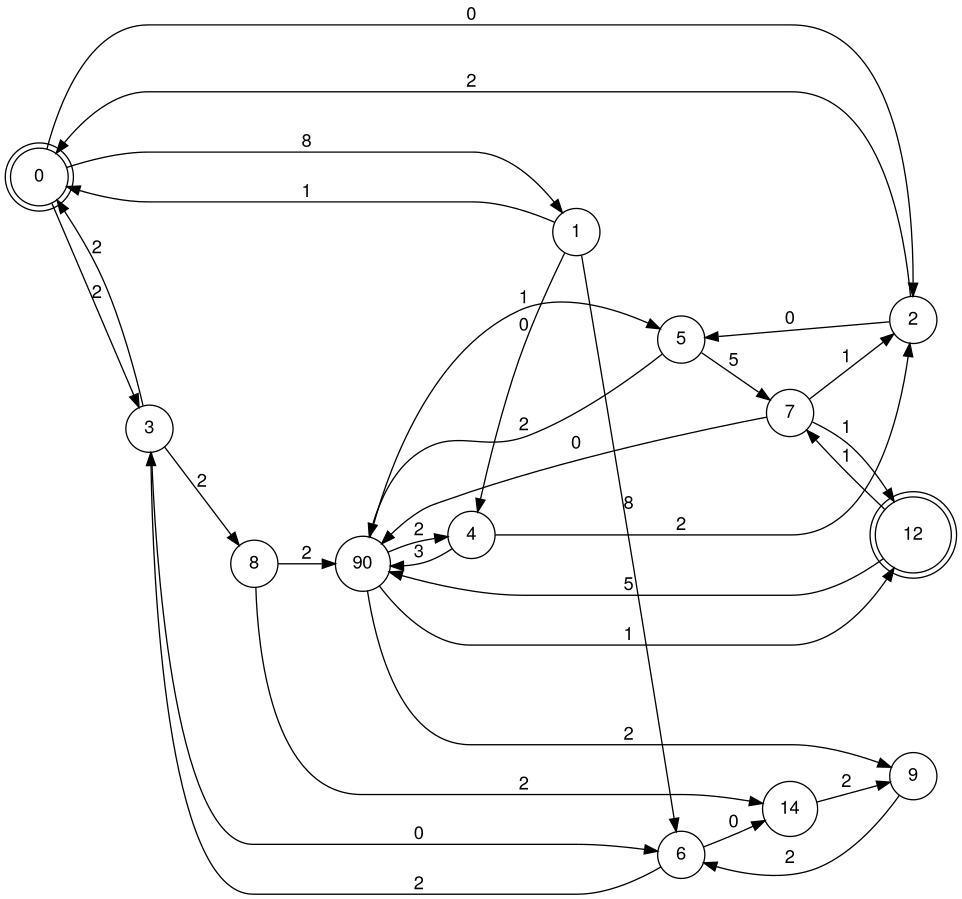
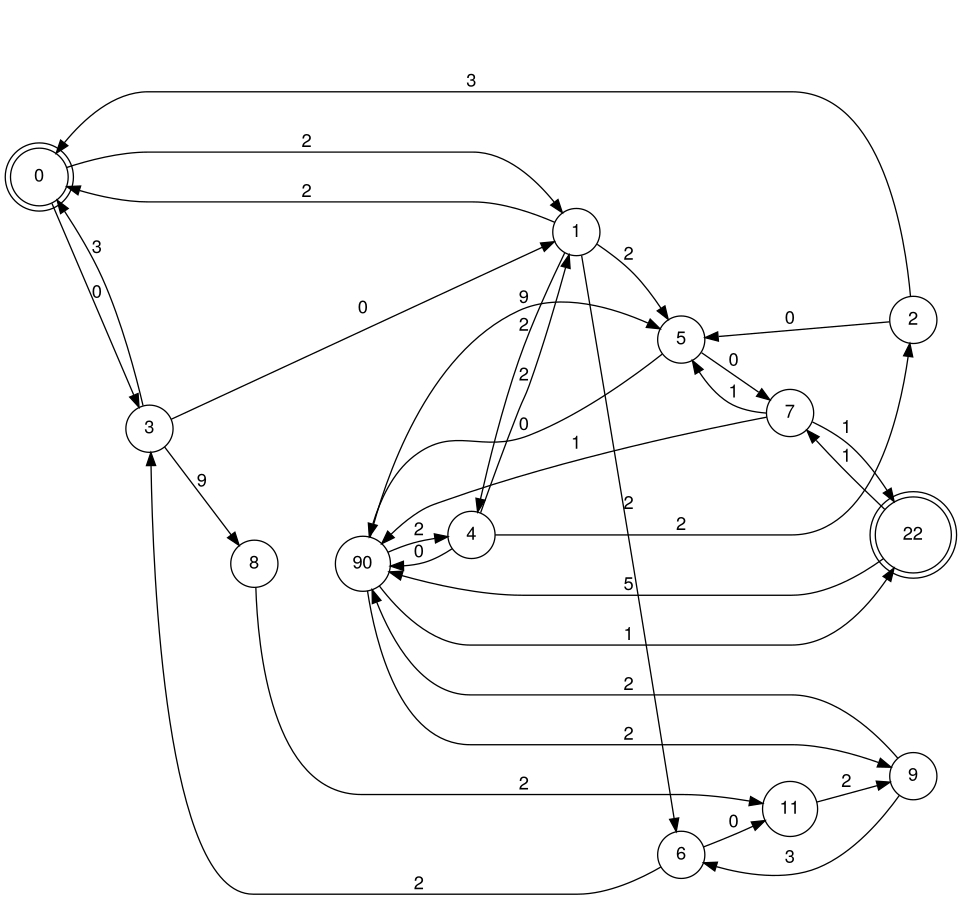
(541, 25) -> none
(471, 82) -> (471, 82)
(307, 142) -> (307, 142)
(307, 192) -> (307, 192)
(97, 248) -> (97, 248)
none -> (633, 273)
(97, 293) -> (97, 293)
(524, 298) -> (524, 298)
(524, 326) -> (524, 326)
(734, 361) -> (734, 361)
(847, 370) -> (727, 402)
none -> (527, 391)
(524, 425) -> (524, 425)
(576, 444) -> (576, 444)
(202, 482) -> (202, 482)
(629, 504) -> (629, 504)
(913, 535) -> (913, 535)
(419, 553) -> (419, 553)
(300, 564) -> (625, 695)
(790, 809) -> (790, 809)
(240, 838) -> (357, 333)
(790, 858) -> (790, 858)
